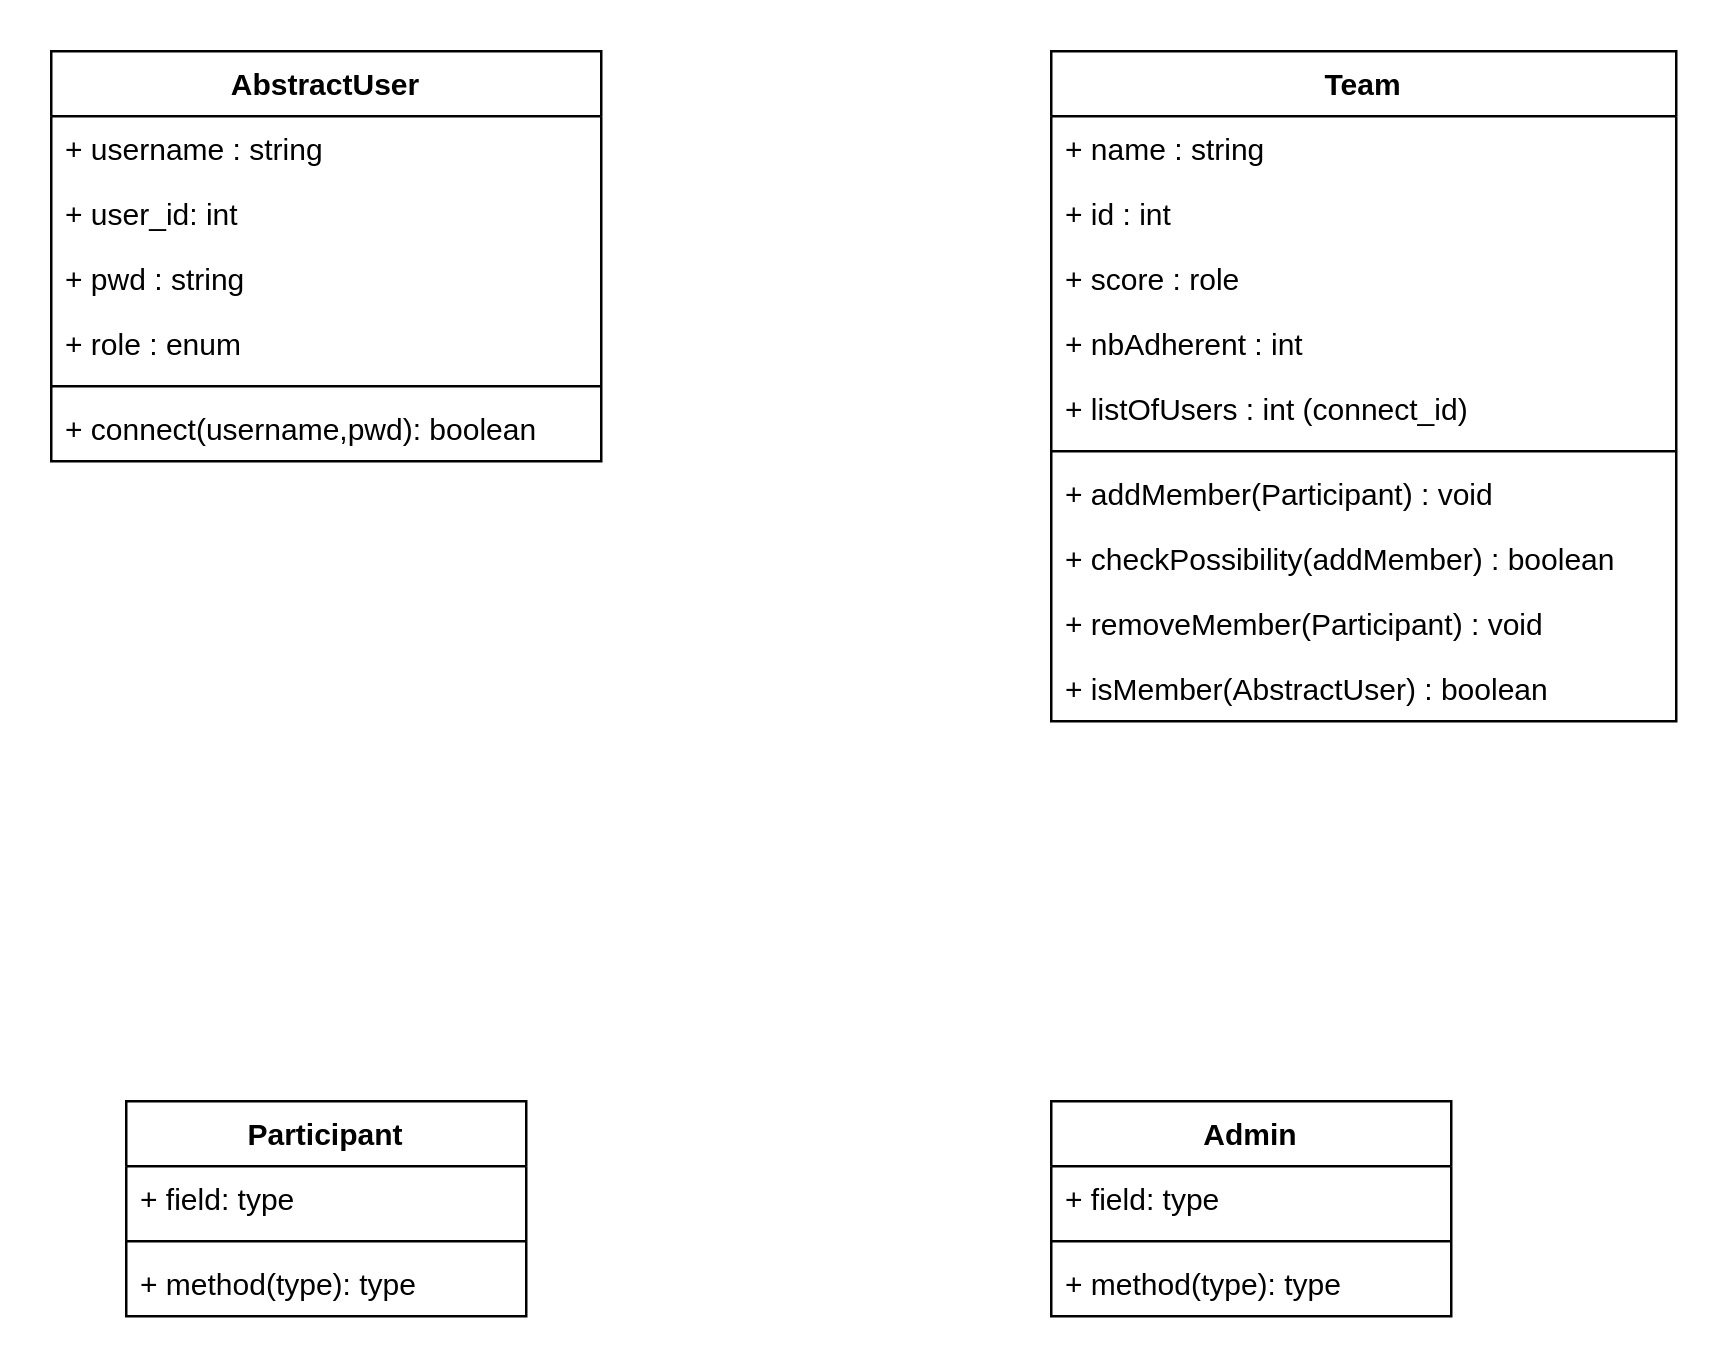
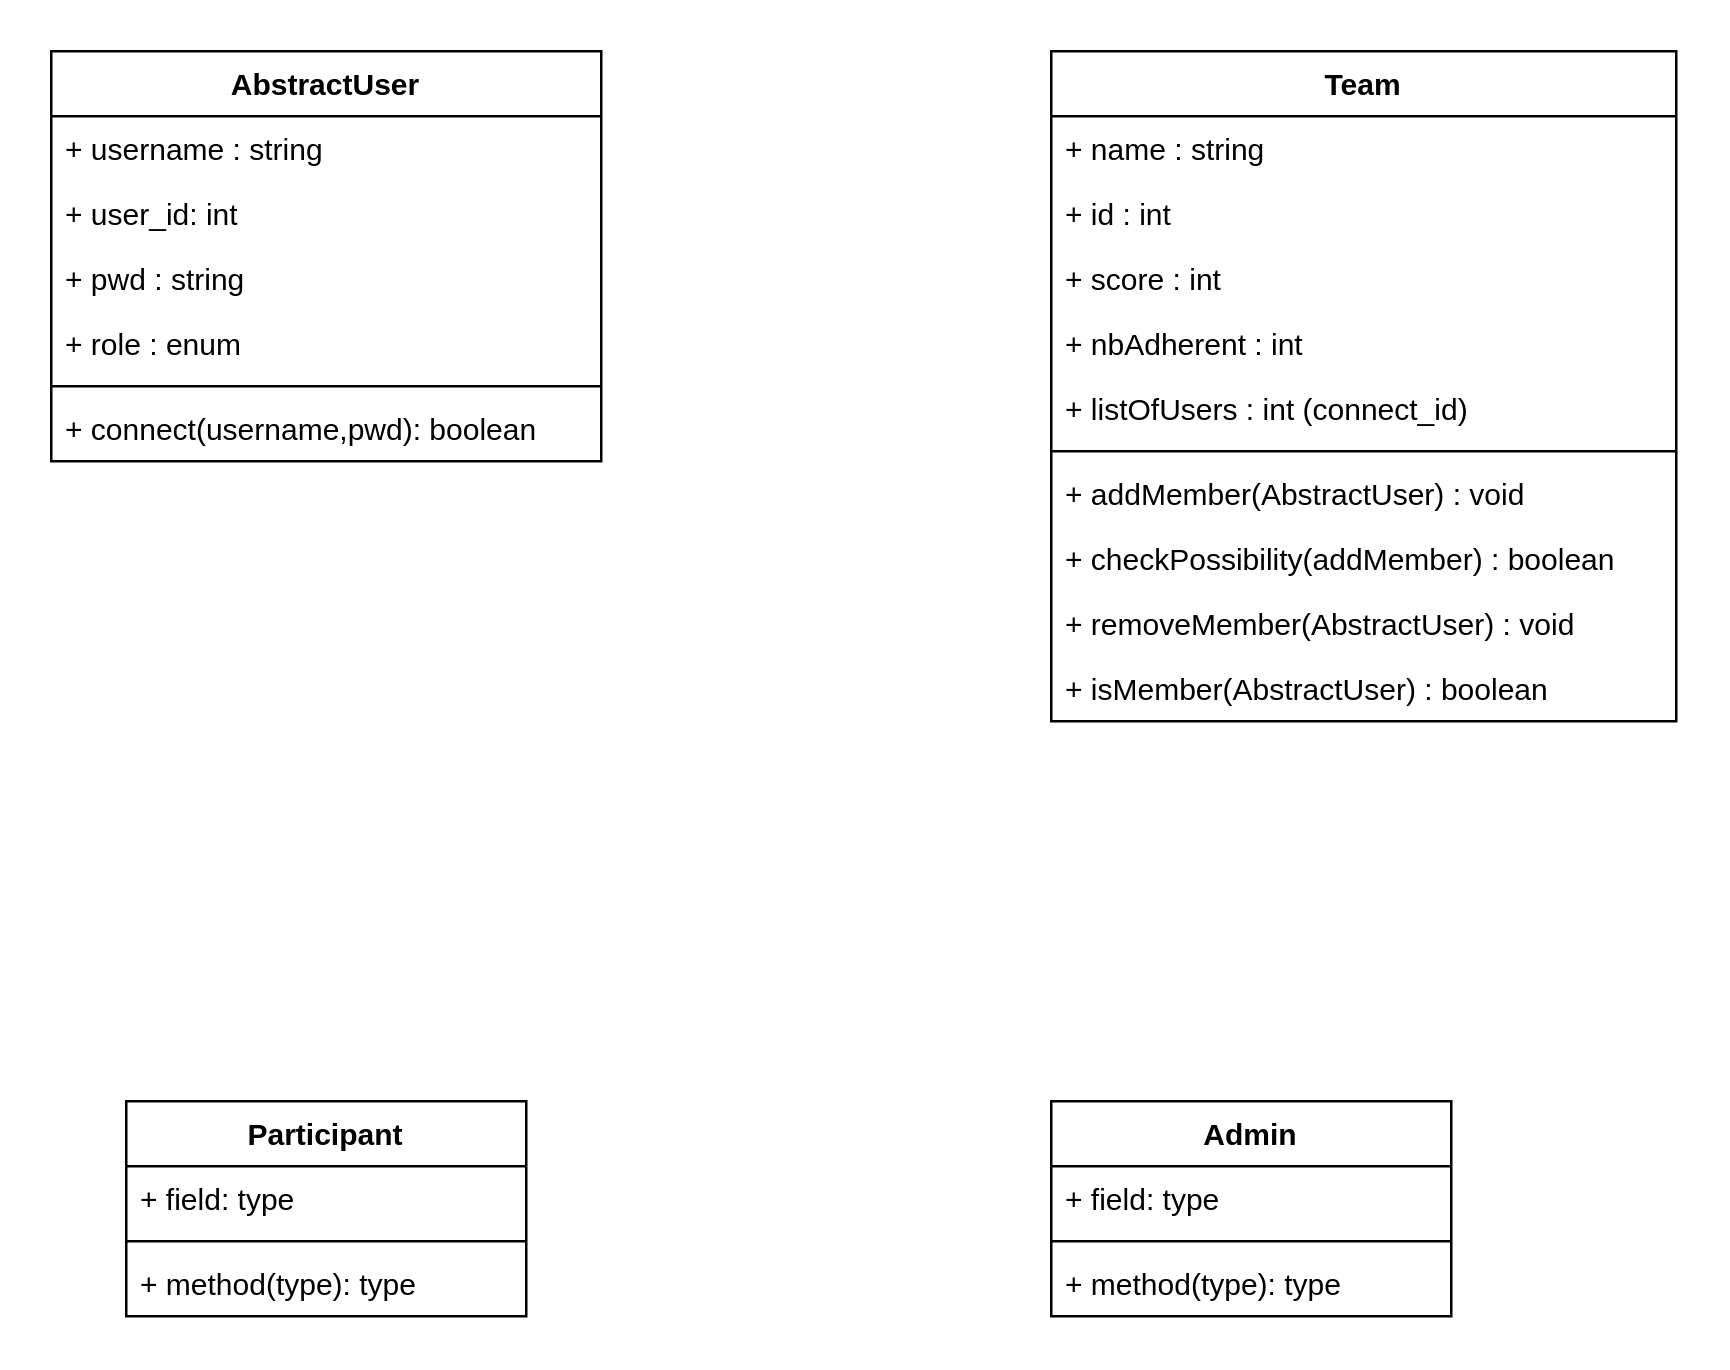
(1163, 280) -> (1155, 280)
(1298, 495) -> (1314, 495)
(1323, 625) -> (1340, 625)
